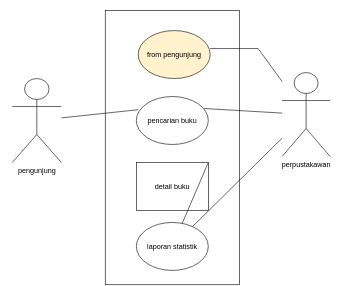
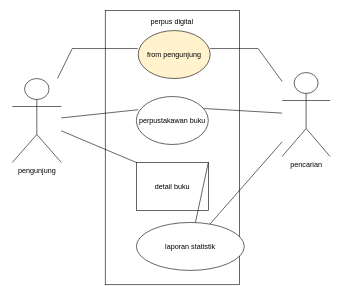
none -> (172, 21)
none -> (88, 48)
(173, 120) -> (173, 120)
none -> (98, 146)
(307, 165) -> (307, 165)
(172, 246) -> (190, 246)
